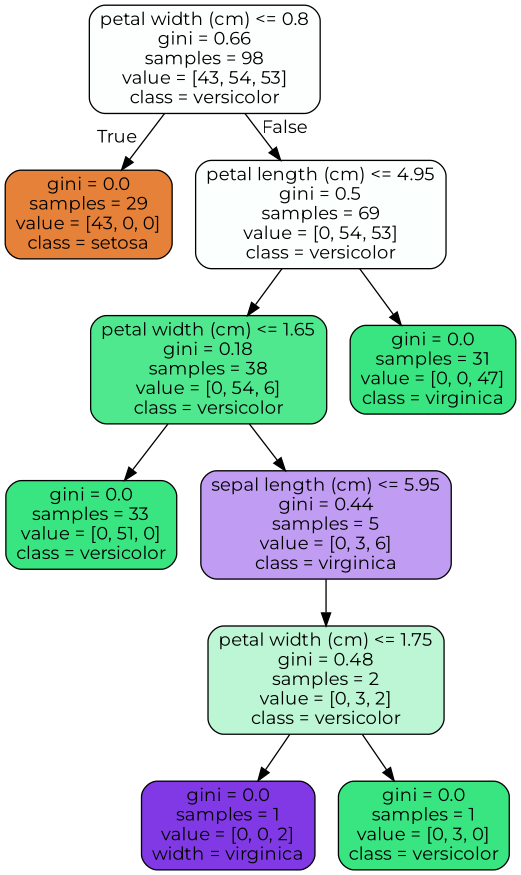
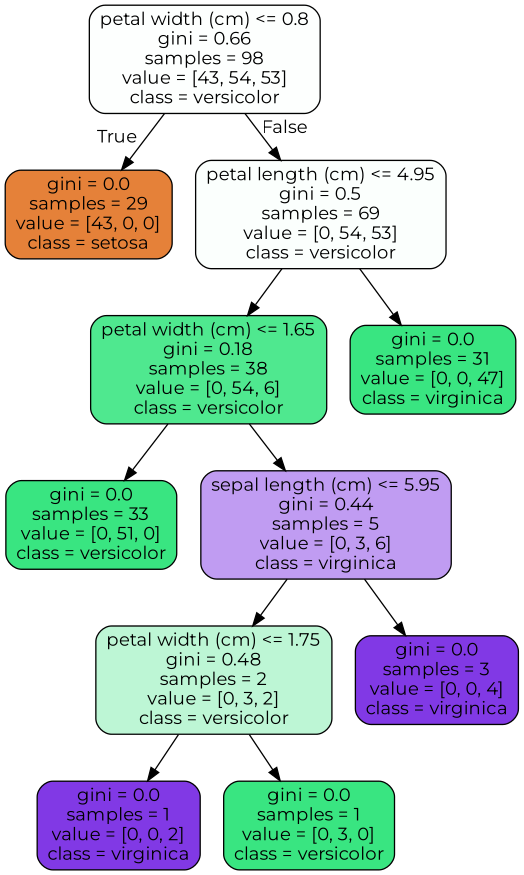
none -> (437, 680)
(228, 826) -> (119, 826)
